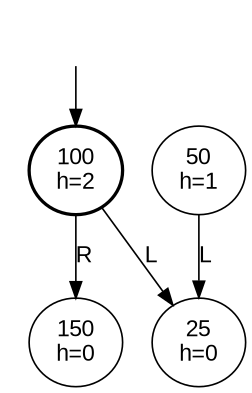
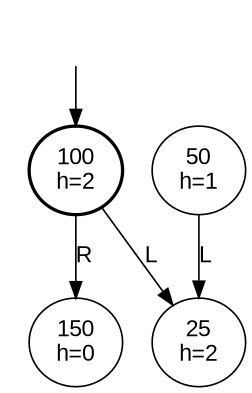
(199, 342) -> (199, 342)
